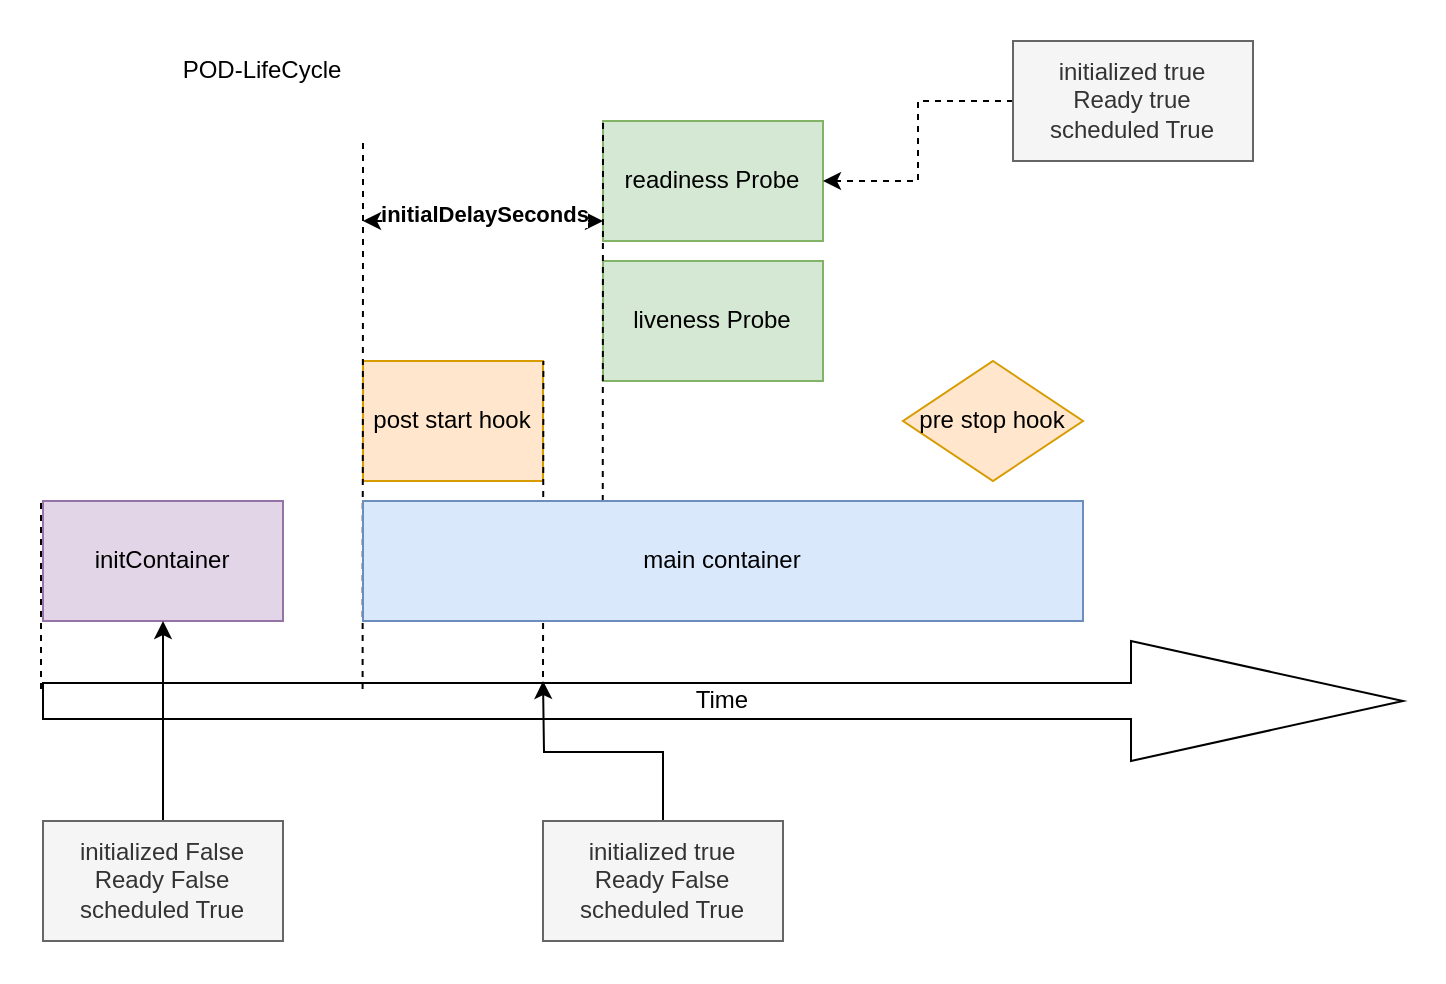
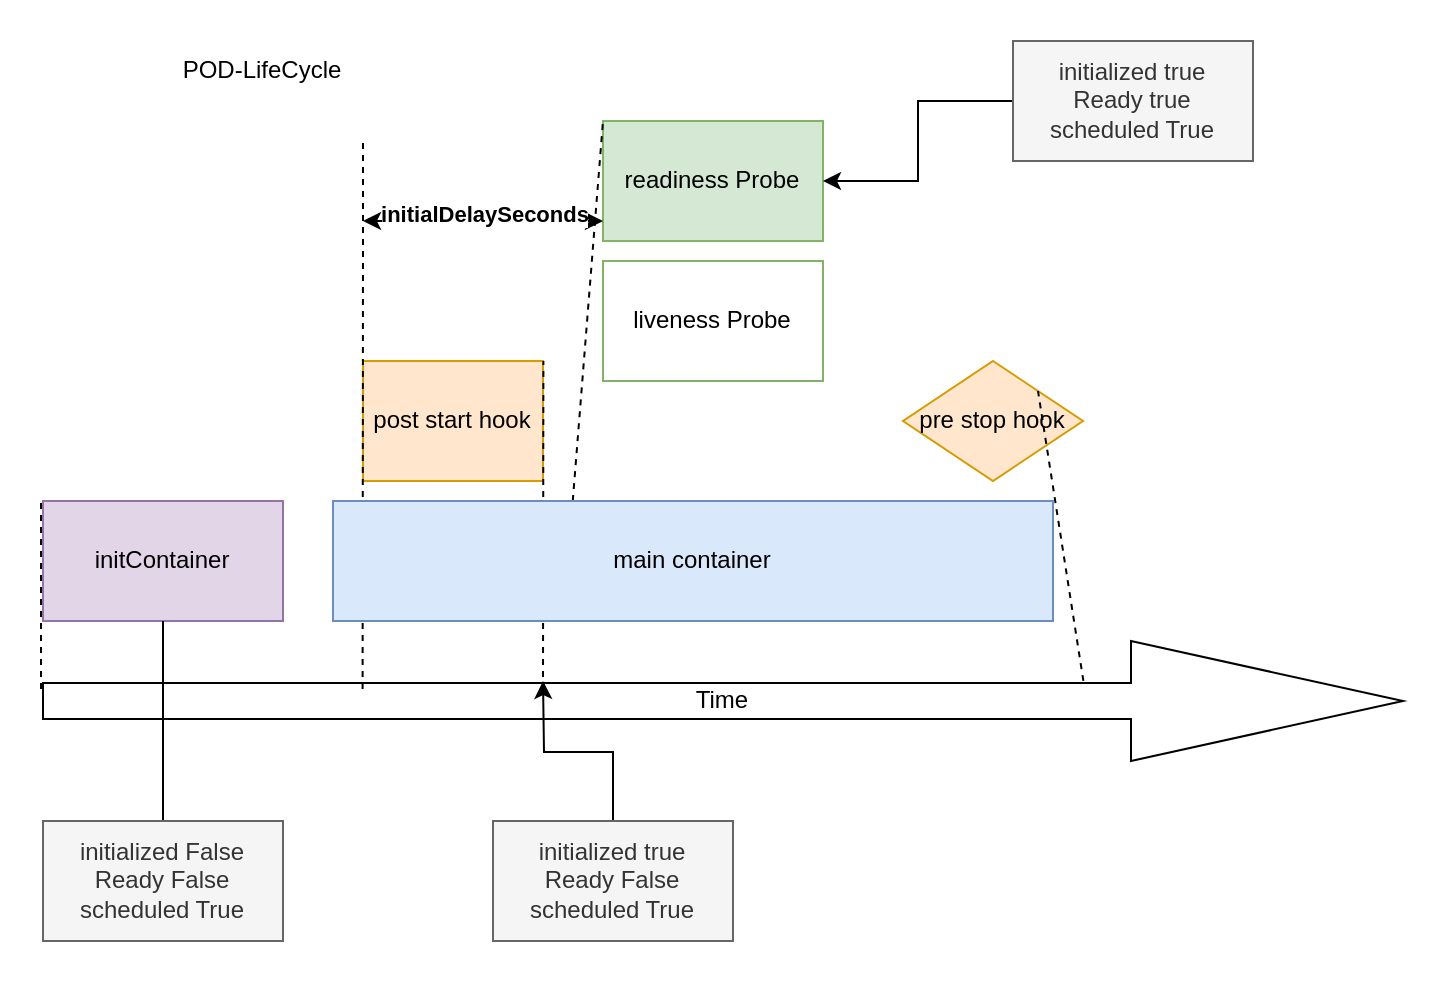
(918, 135) -> (918, 135)
(713, 321) -> (713, 321)
none -> (1064, 554)
(723, 561) -> (693, 561)
(163, 636) -> (163, 630)
(663, 881) -> (613, 881)
